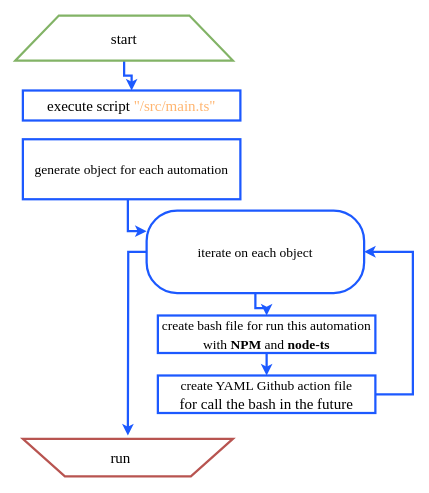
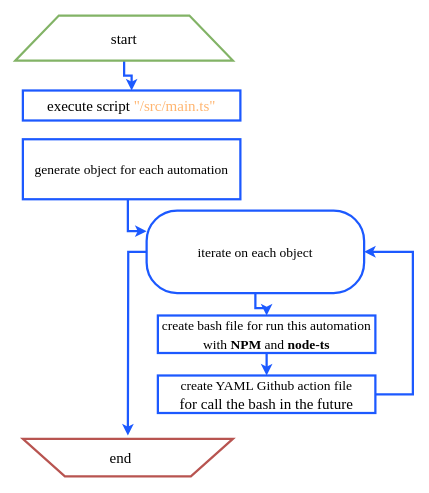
(121, 457) -> (121, 457)
